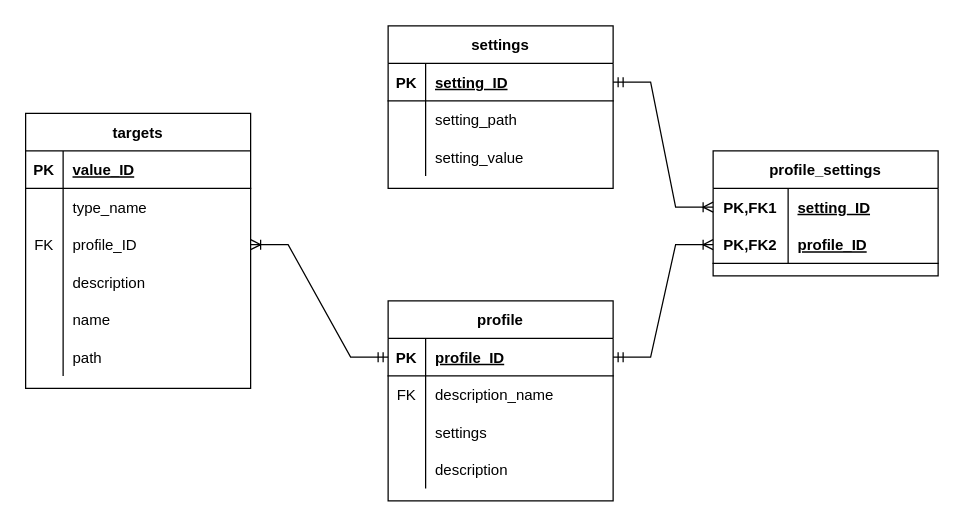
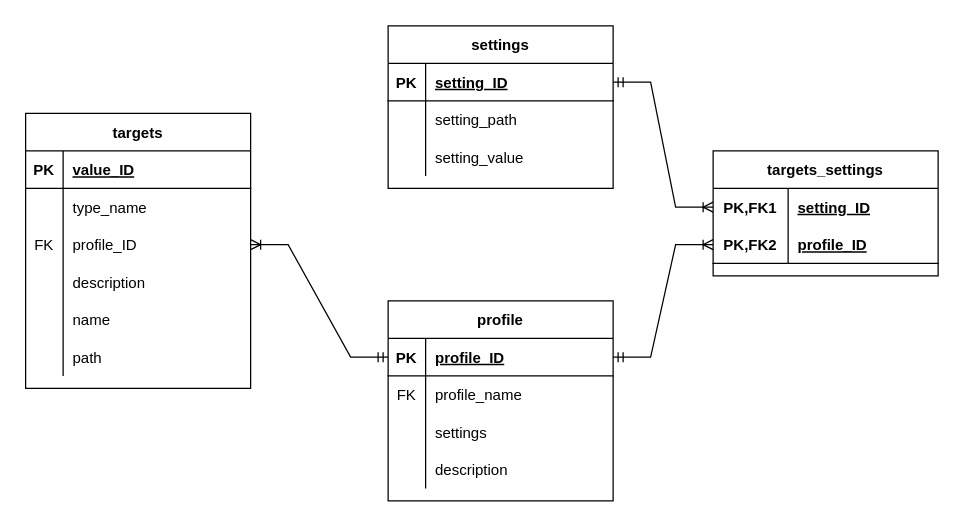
(825, 170) -> (825, 170)
(498, 395) -> (482, 395)
